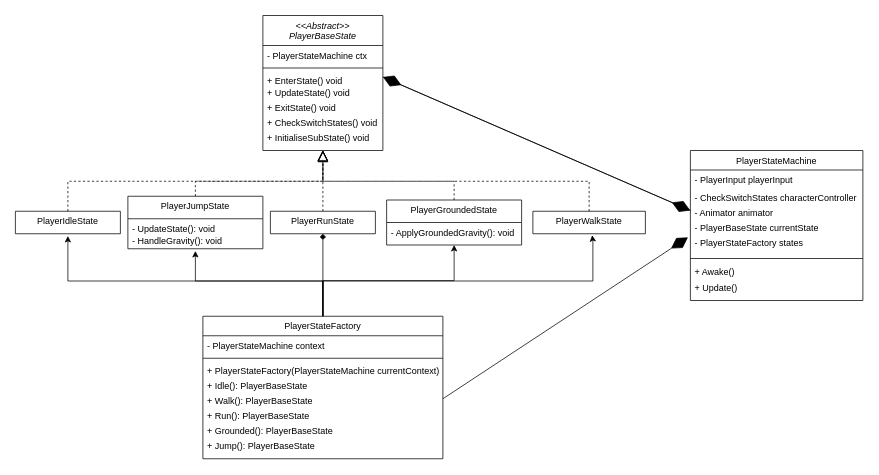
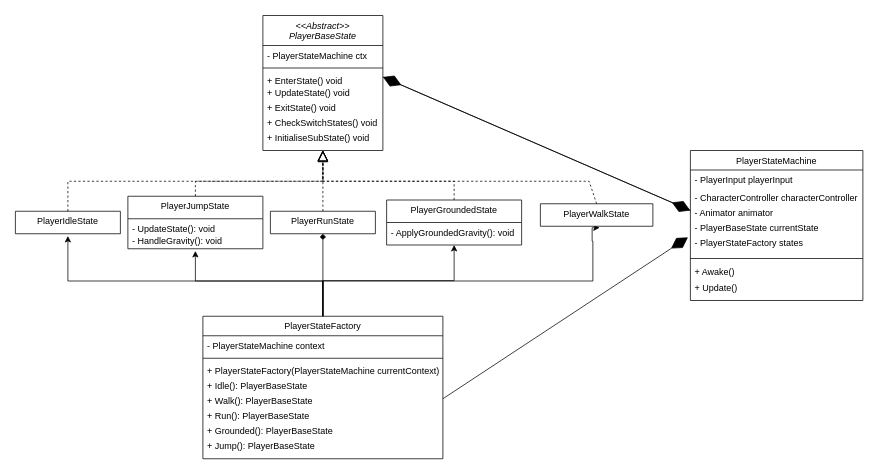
(787, 198) -> (791, 198)
(589, 222) -> (597, 215)
